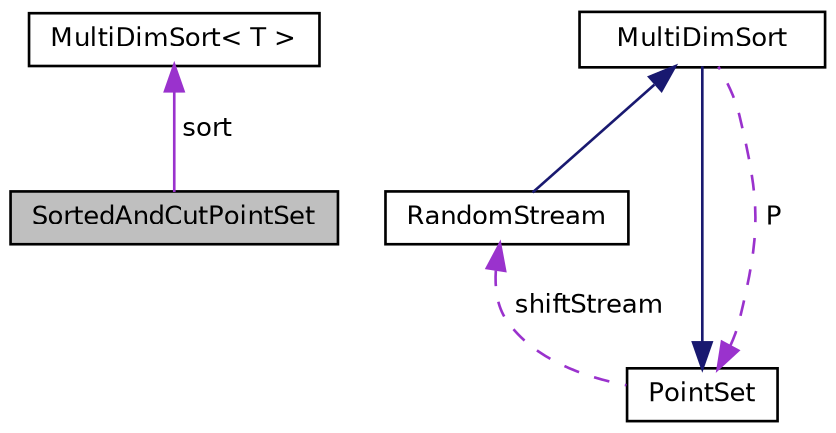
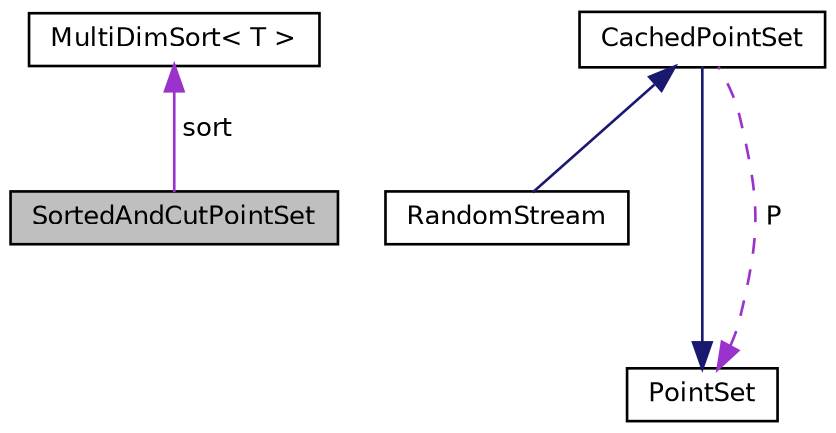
(702, 40) -> (702, 40)
(538, 351) -> none
